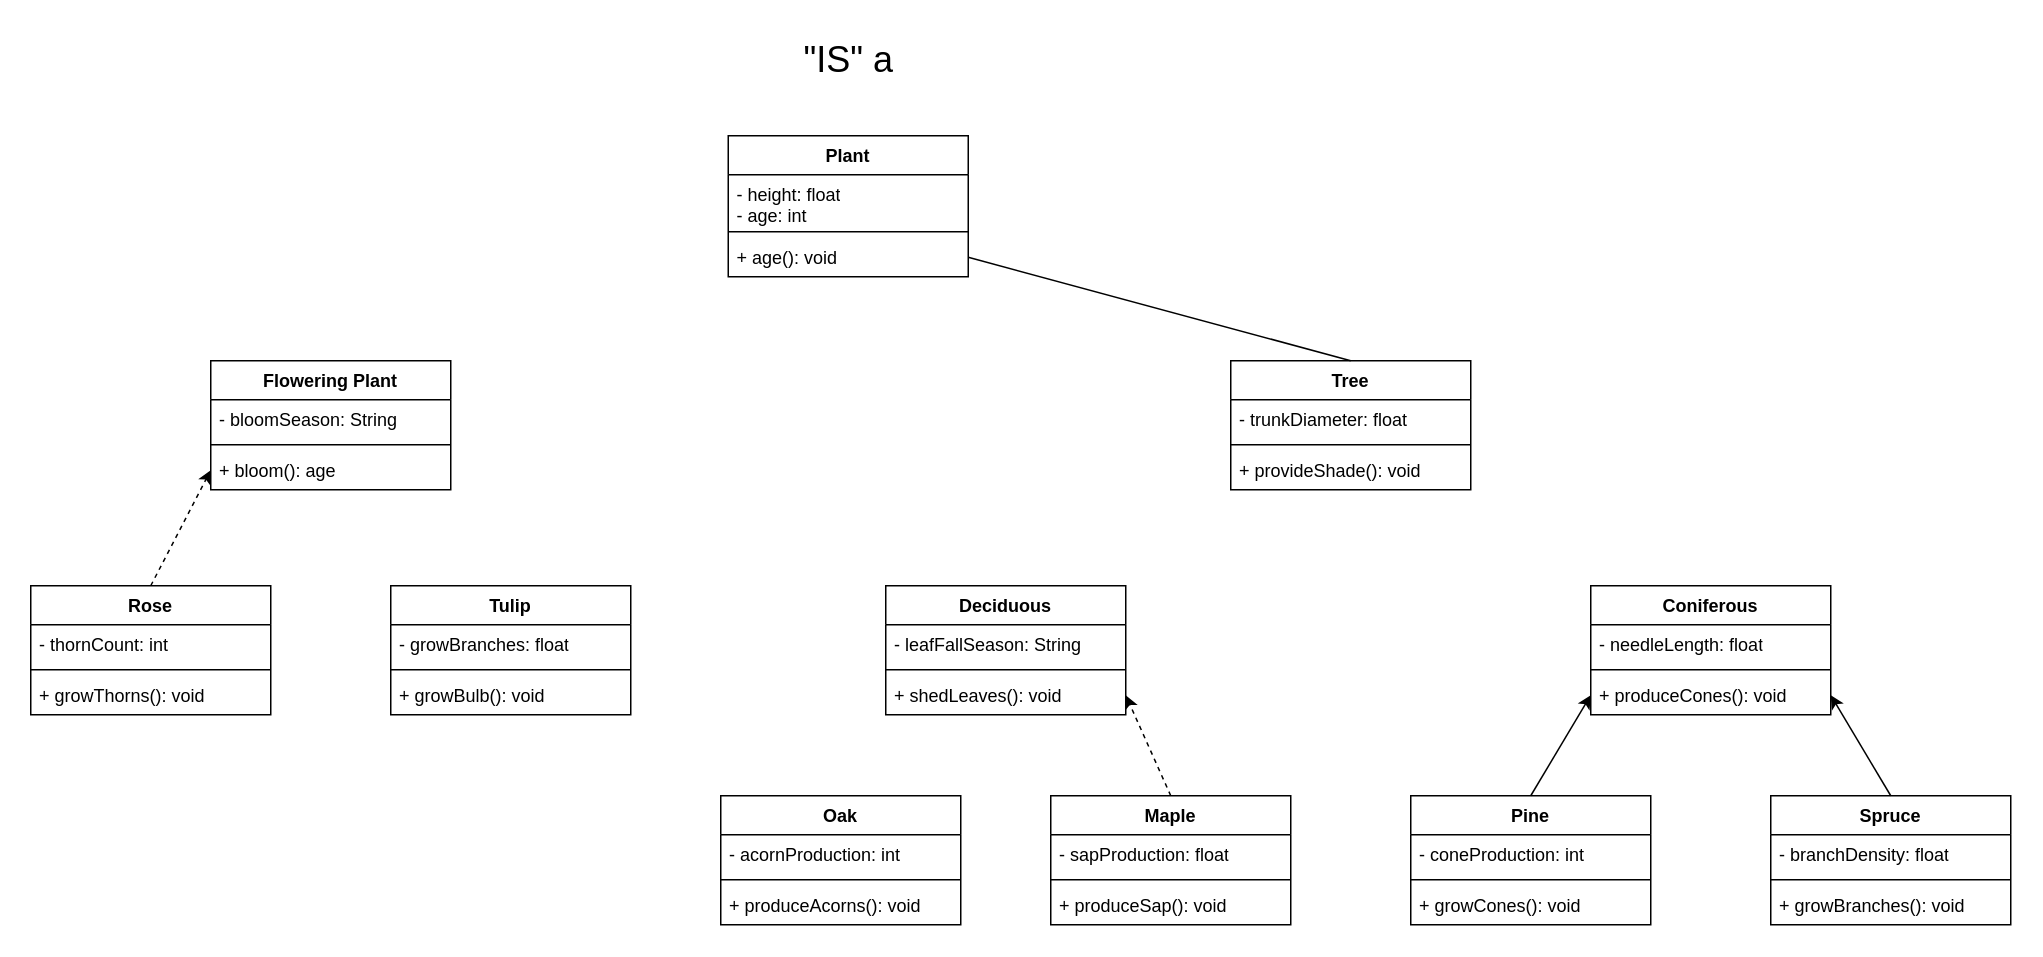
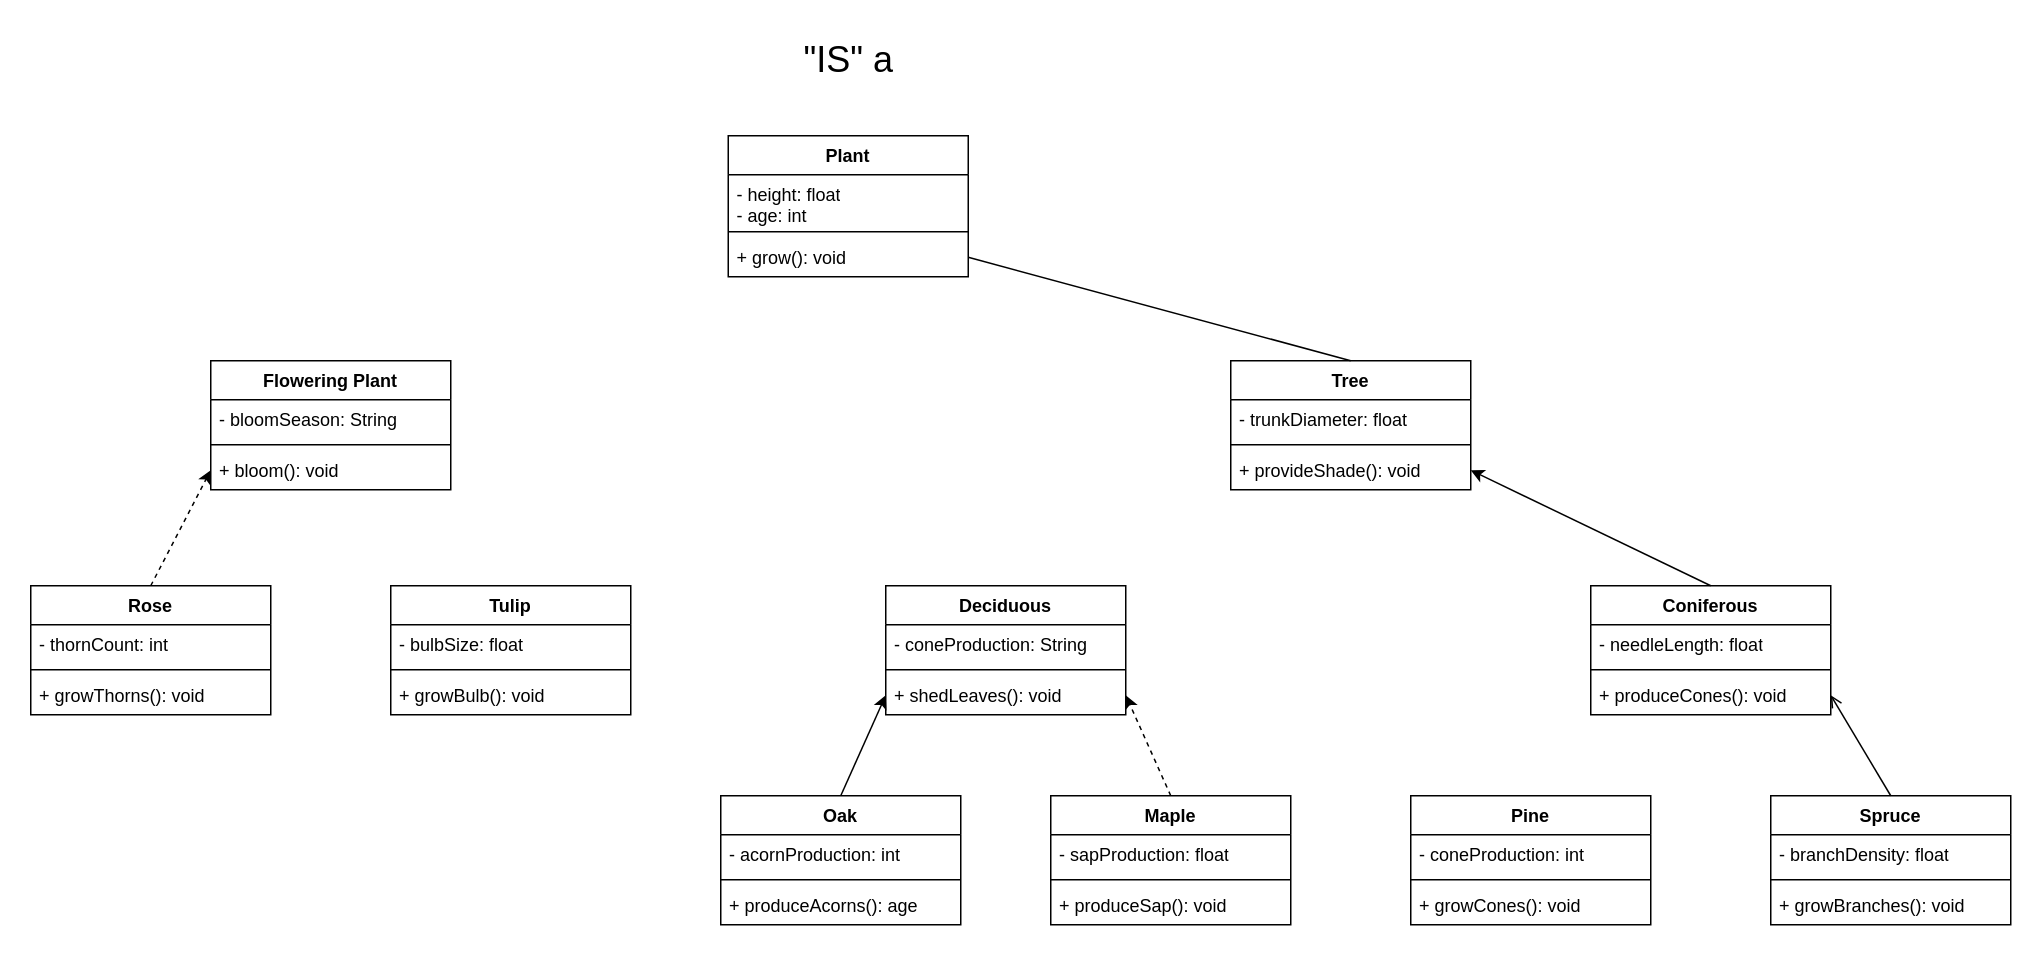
(793, 259) -> (798, 259)
(281, 472) -> (284, 472)
none -> (1595, 530)
(496, 646) -> (471, 646)
(999, 646) -> (1004, 646)
(1836, 704) -> (1835, 702)
none -> (861, 750)
(1558, 750) -> none
(836, 907) -> (834, 907)
